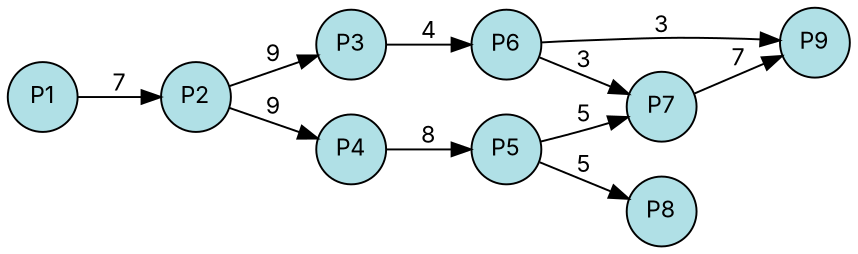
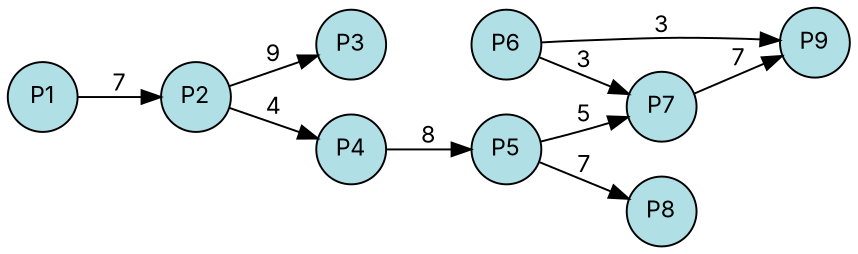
(419, 45) -> none
(274, 108) -> (274, 108)
(584, 166) -> (584, 166)
